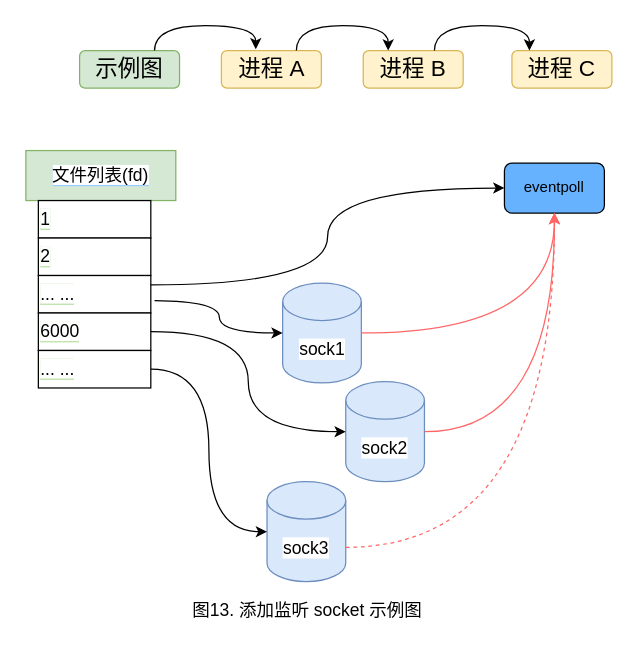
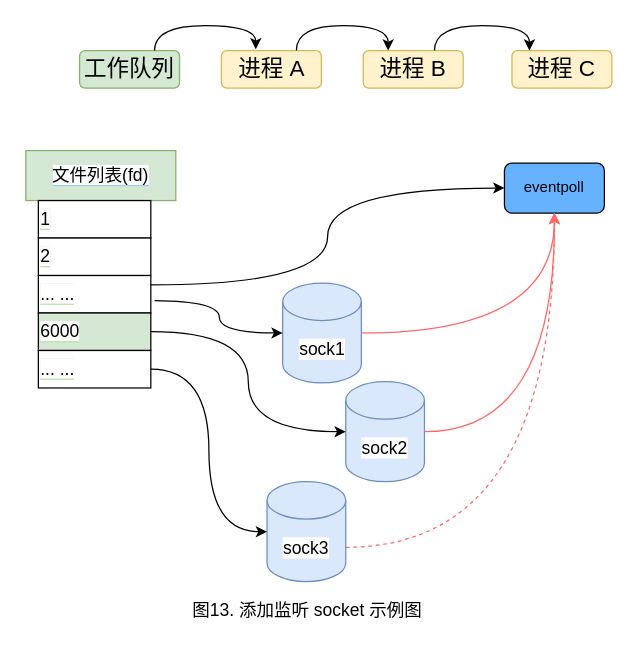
(129, 69) -> (129, 69)
(94, 332) -> (94, 332)
